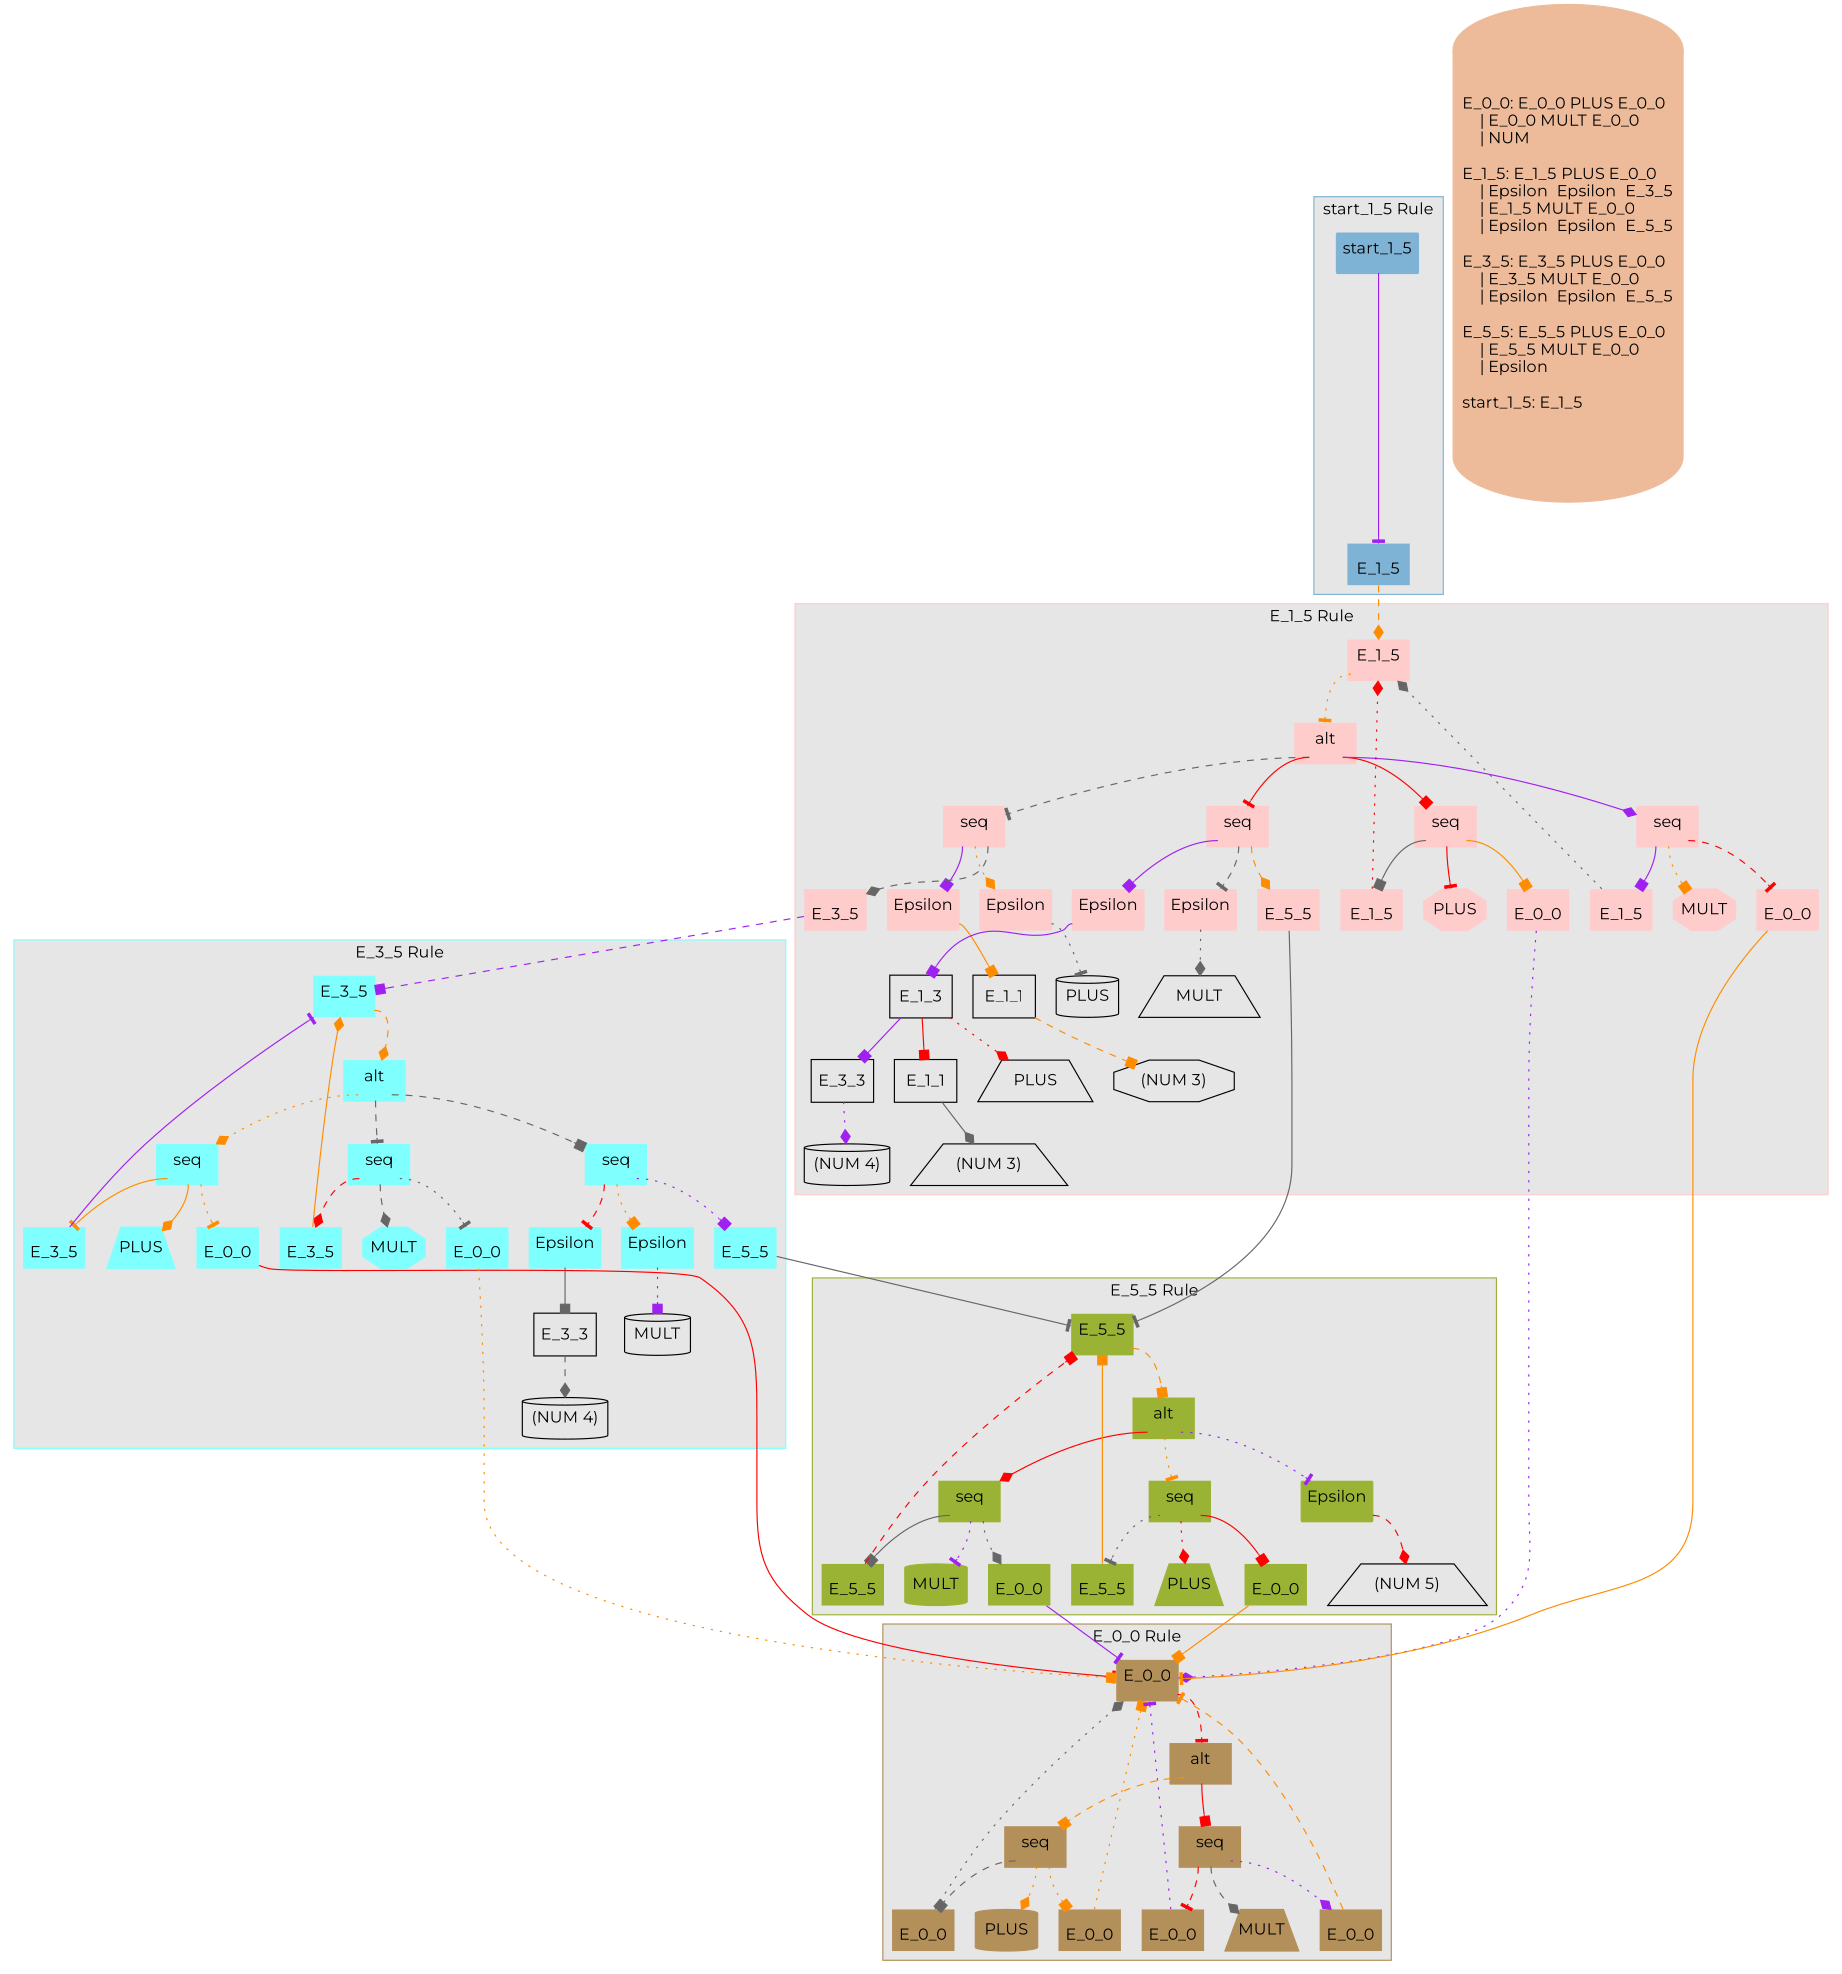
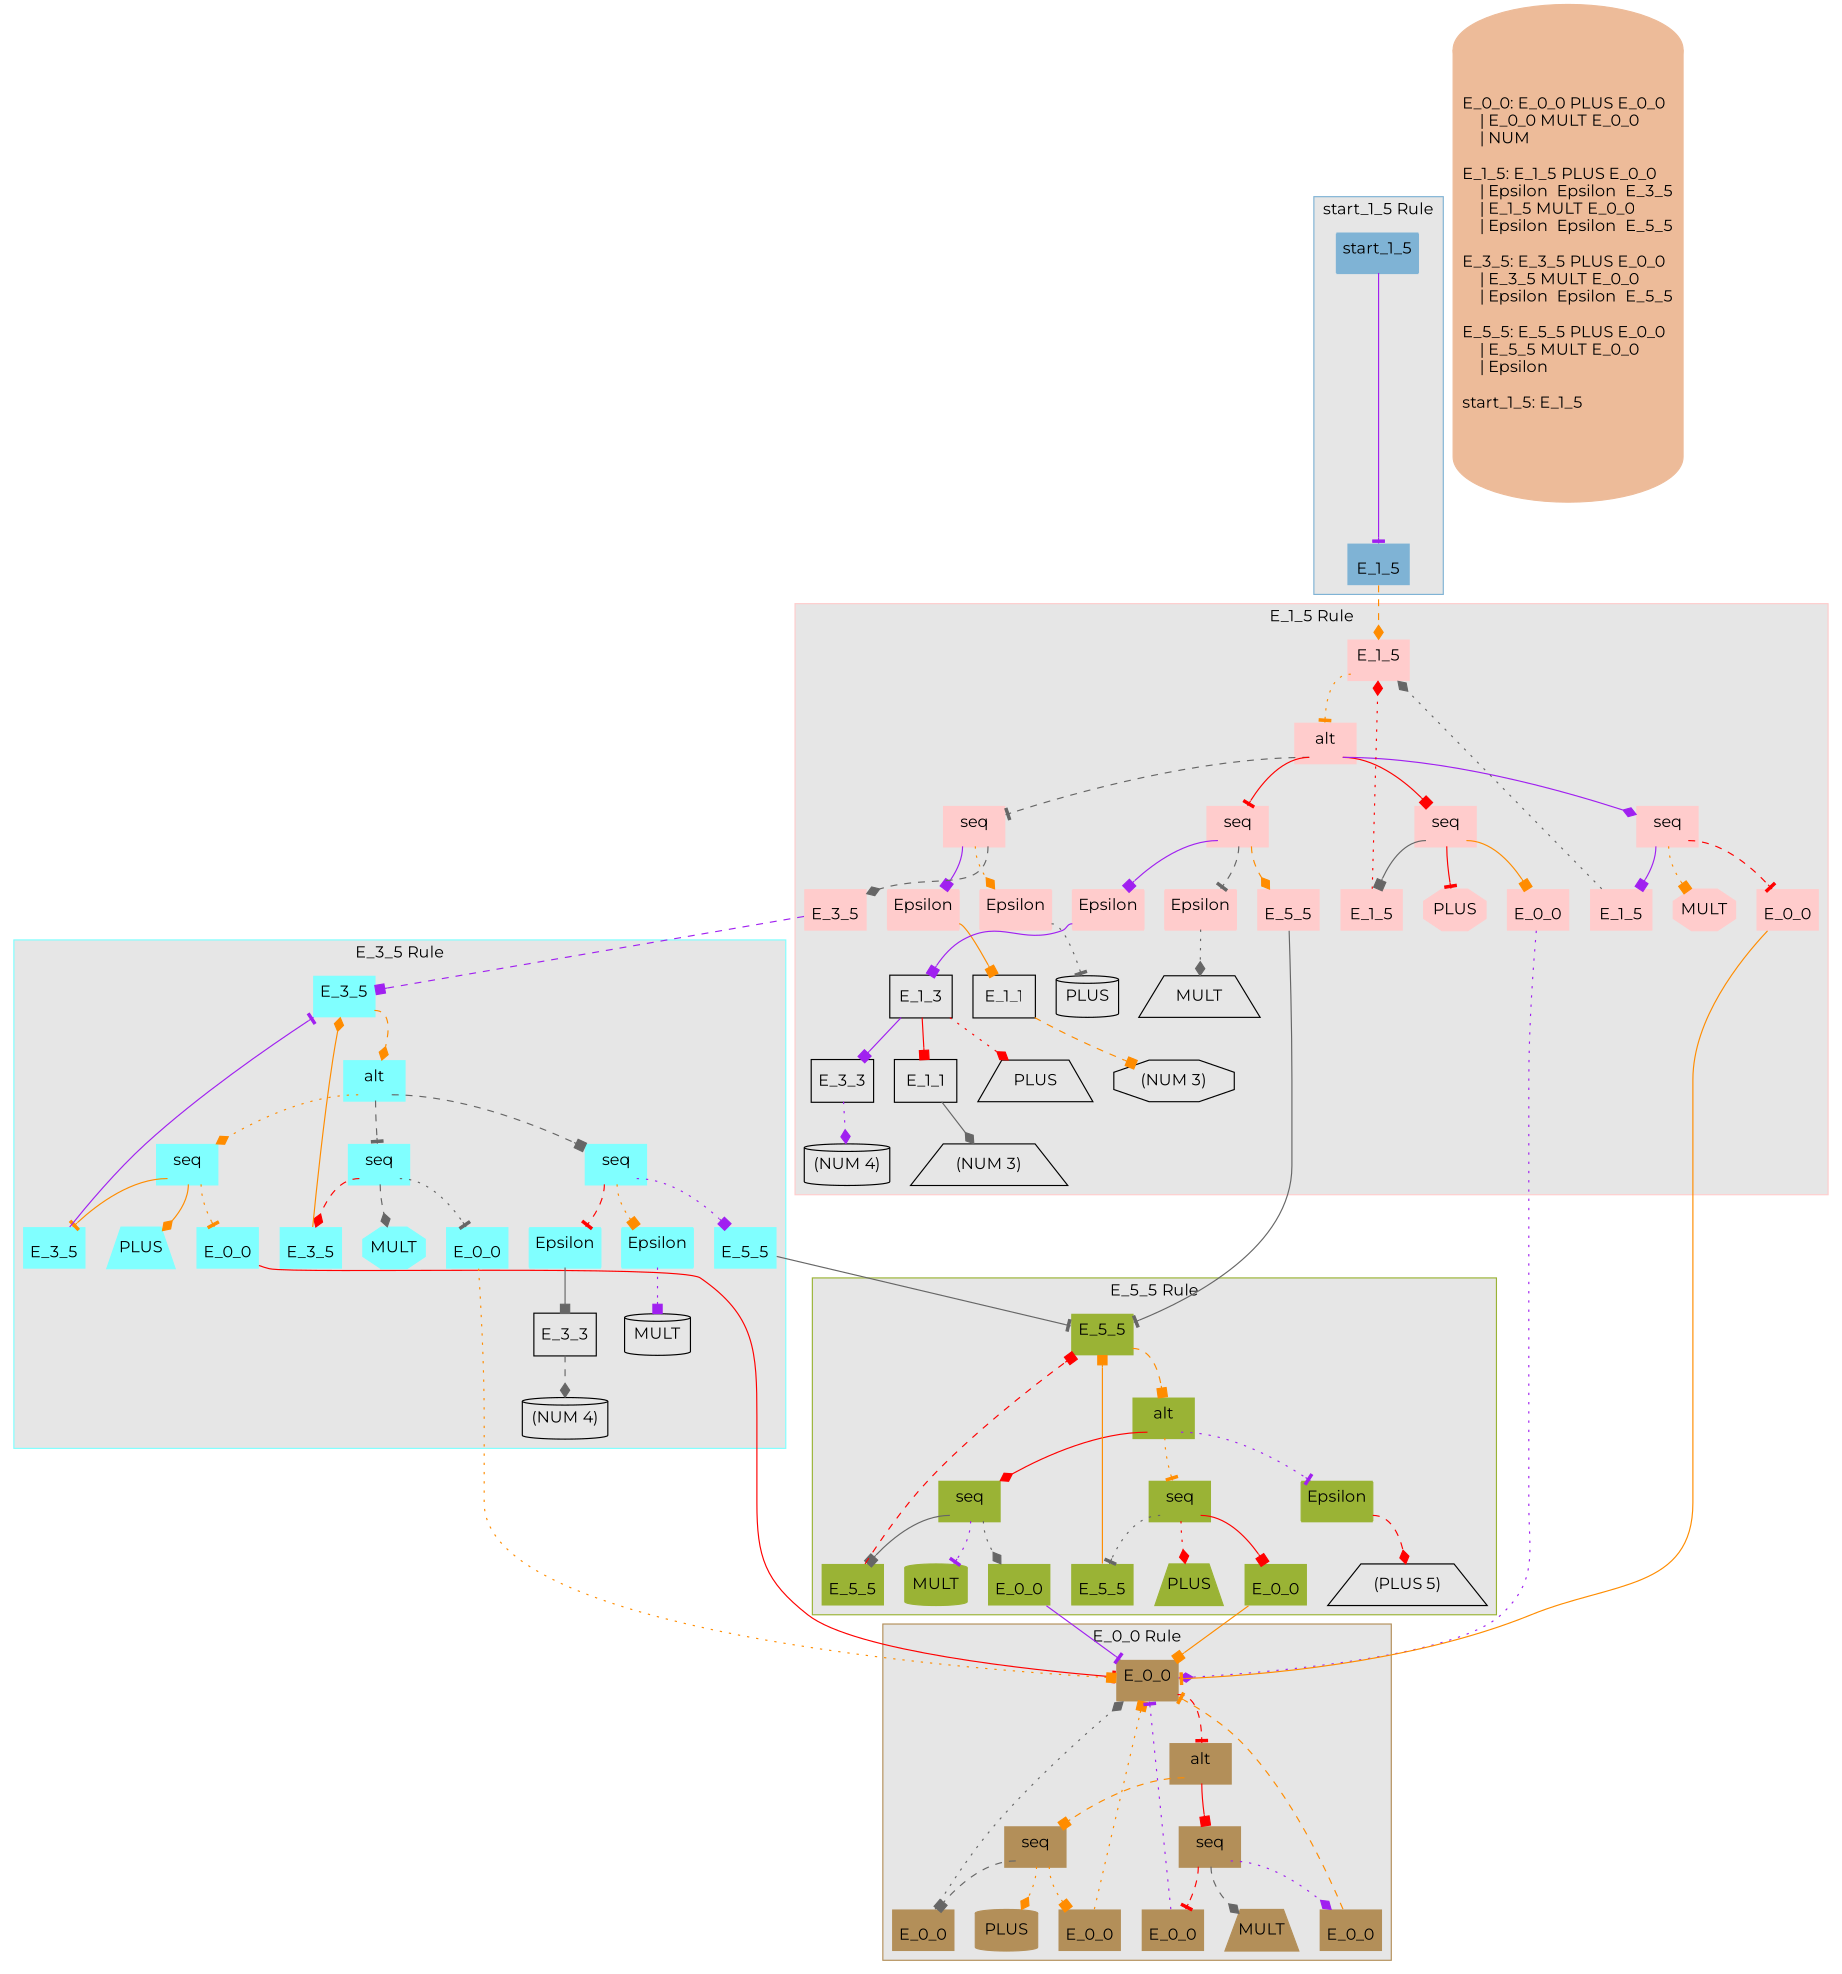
(1407, 1585) -> (1407, 1585)
